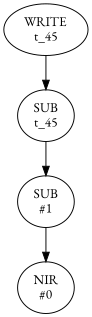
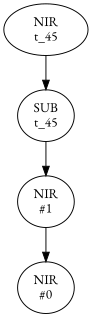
(46, 30) -> (46, 30)
(46, 202) -> (46, 202)
